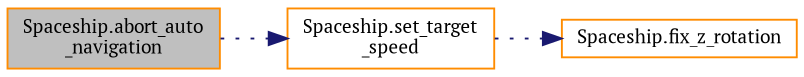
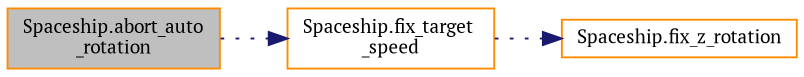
(114, 39) -> (114, 39)
(391, 39) -> (391, 39)
